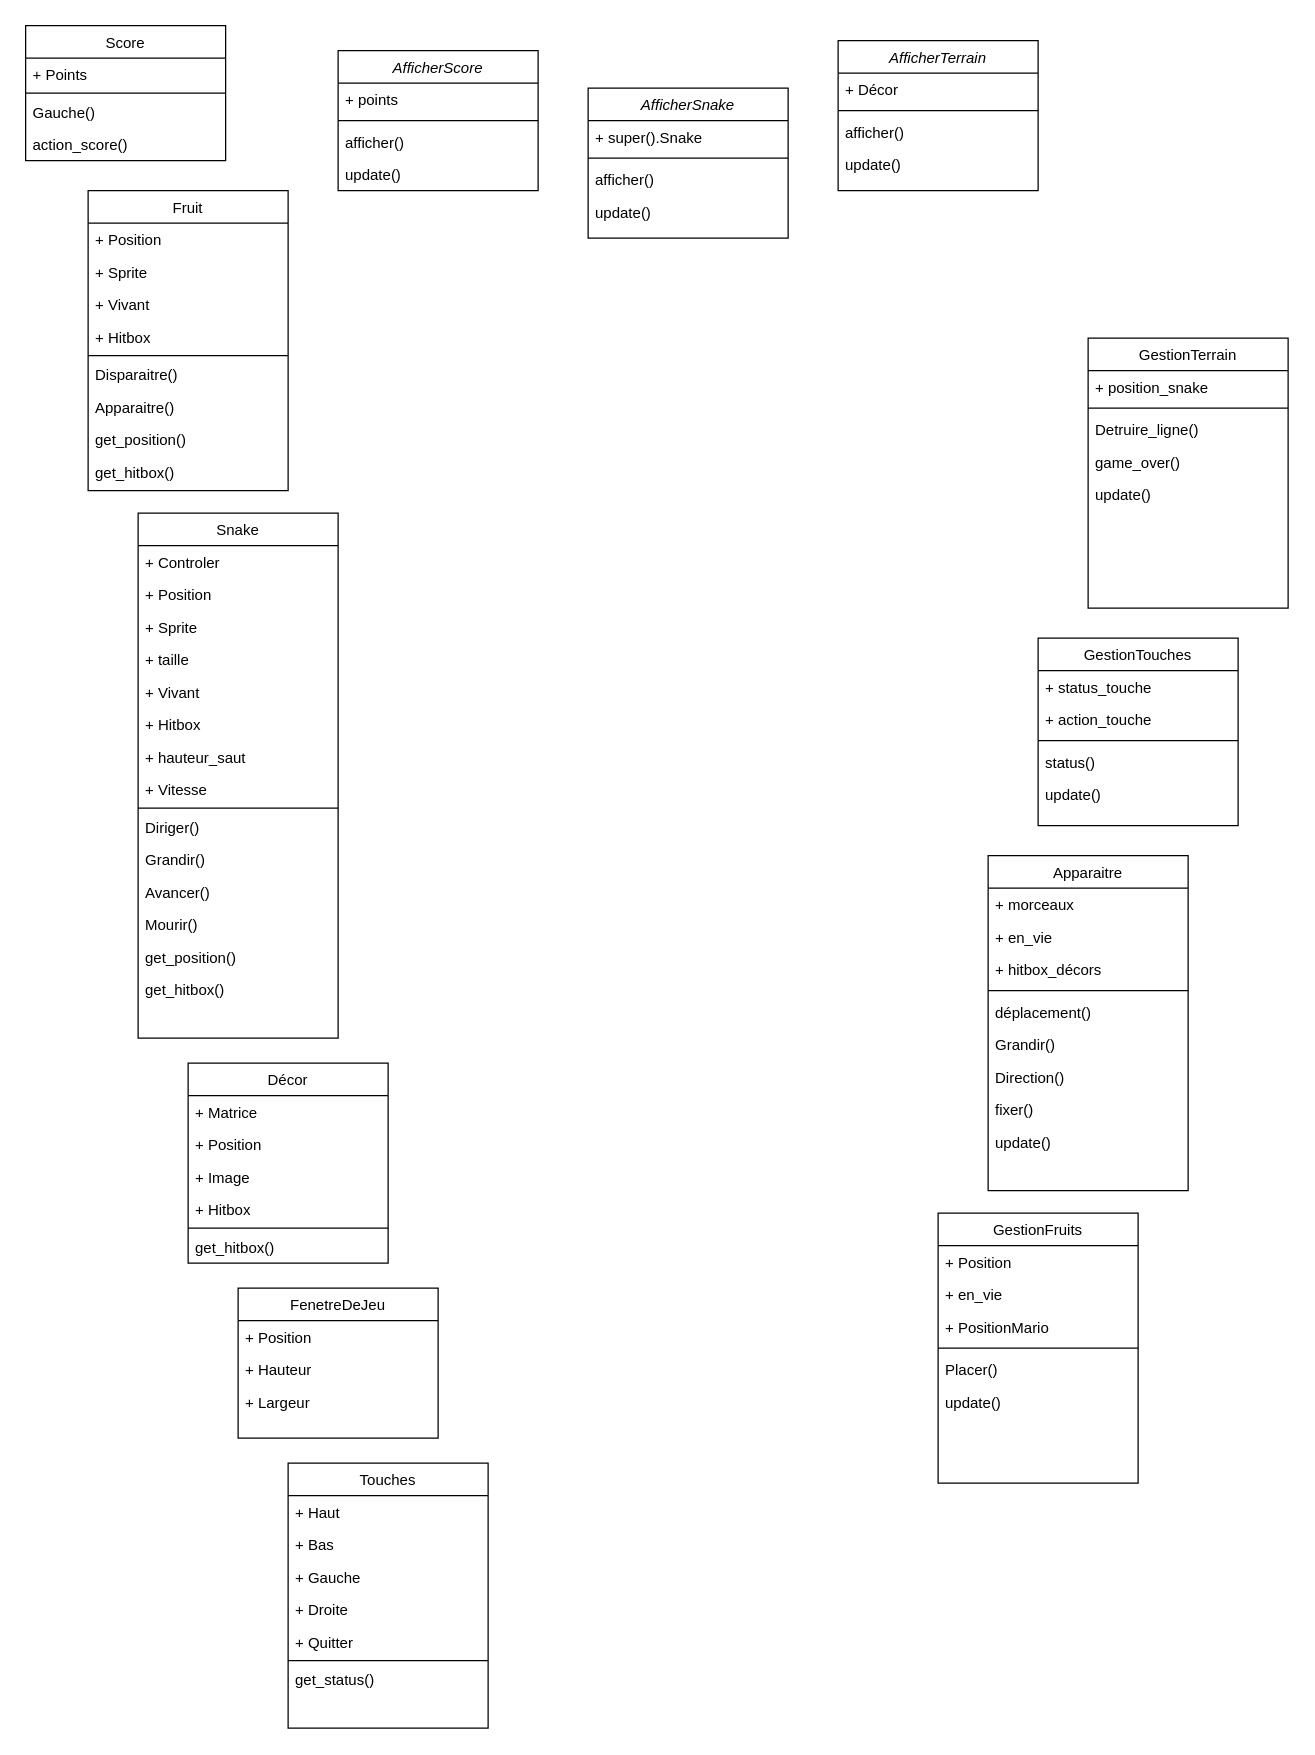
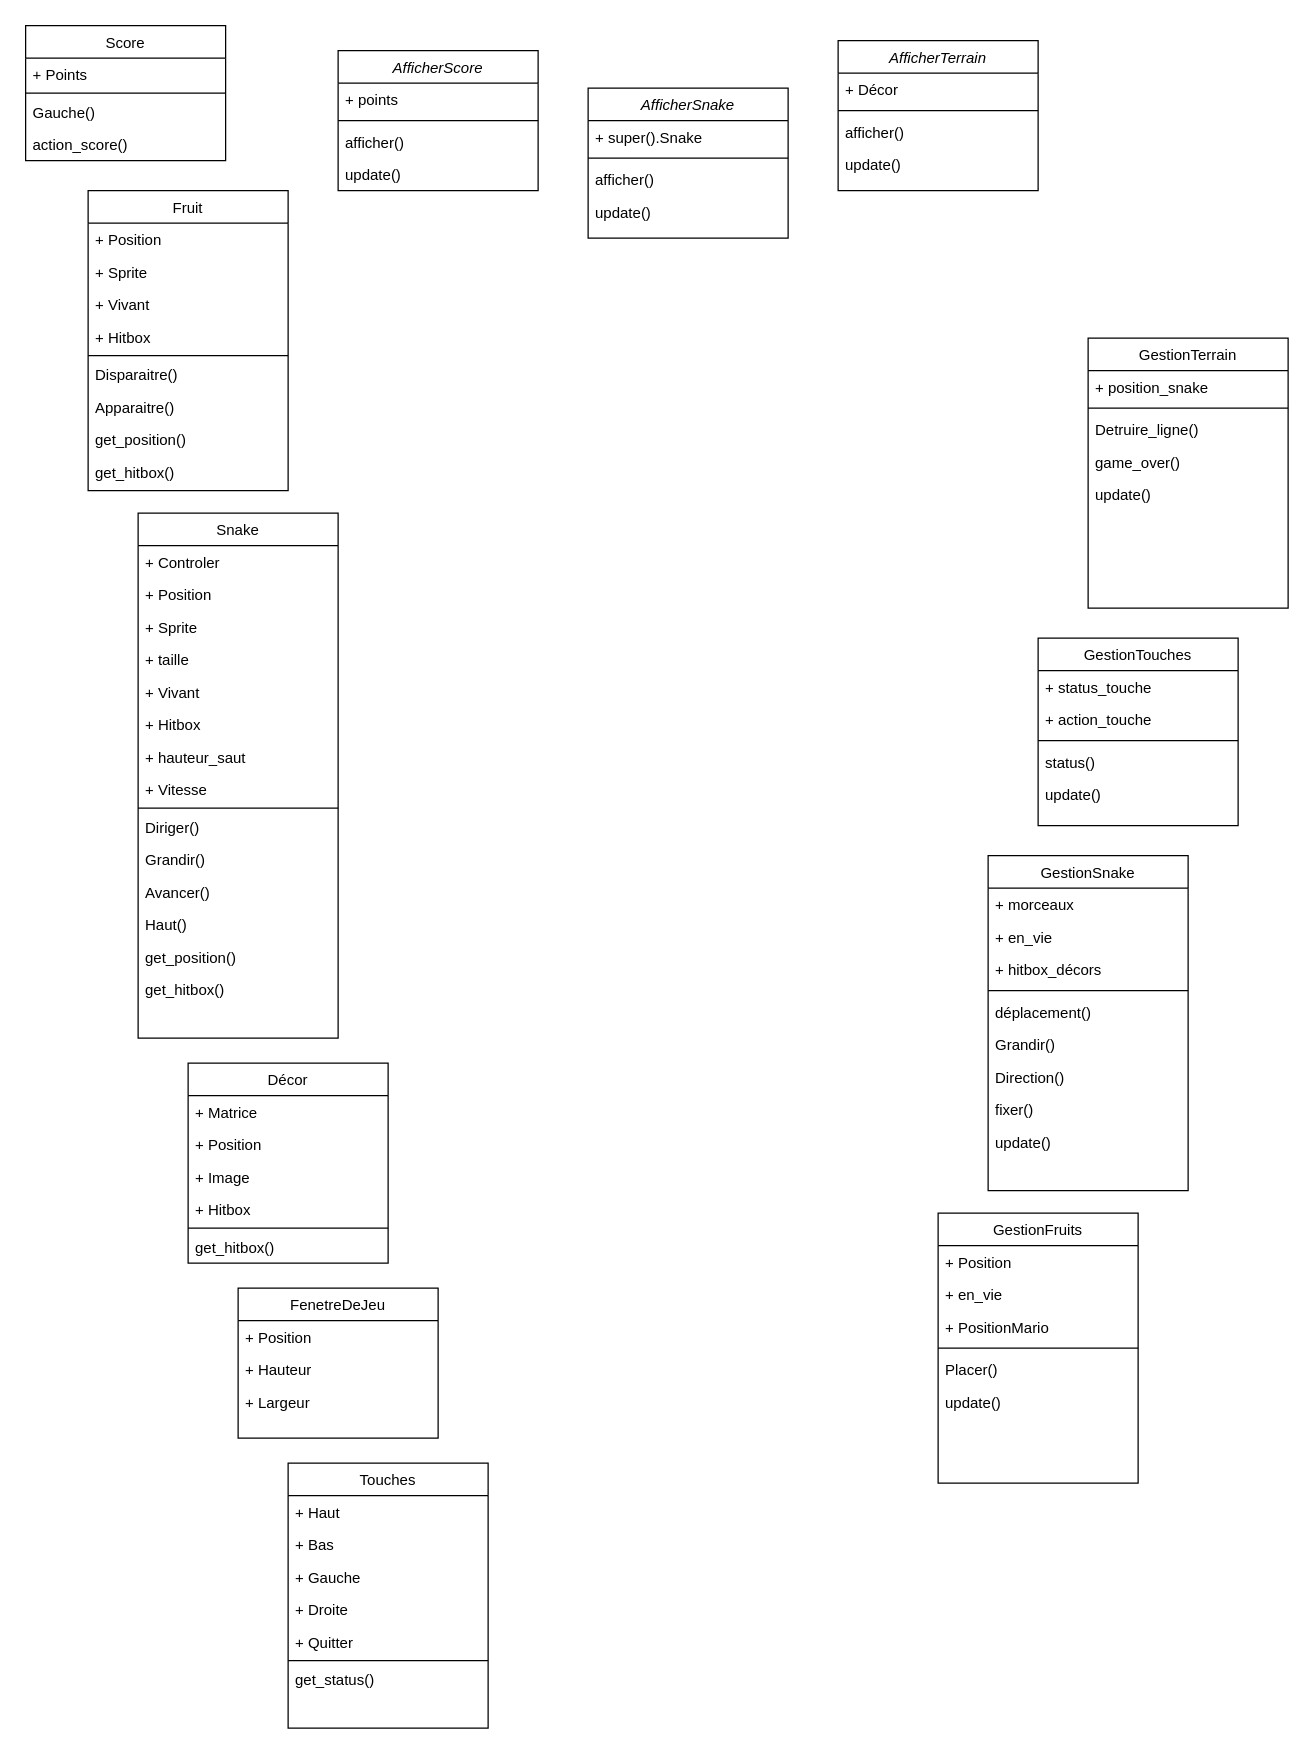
(1088, 873) -> (1088, 873)
(177, 925) -> (170, 925)
